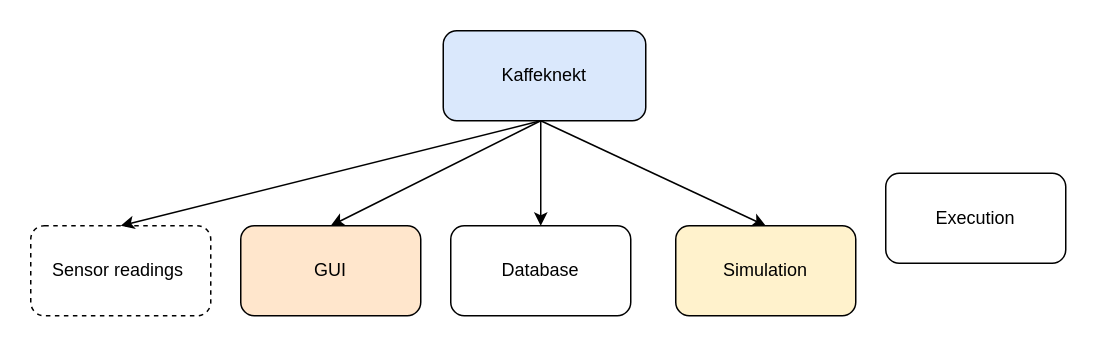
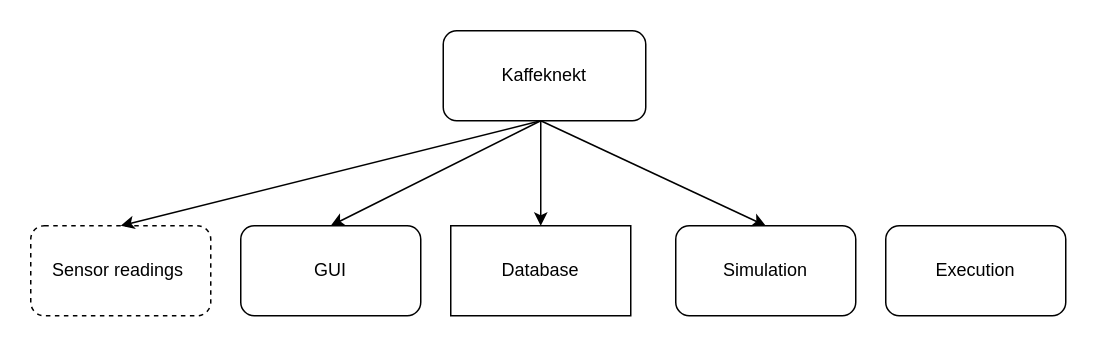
(545, 76) -> (545, 76)
(976, 218) -> (976, 271)
(331, 271) -> (331, 271)
(541, 271) -> (541, 271)
(766, 271) -> (766, 271)
